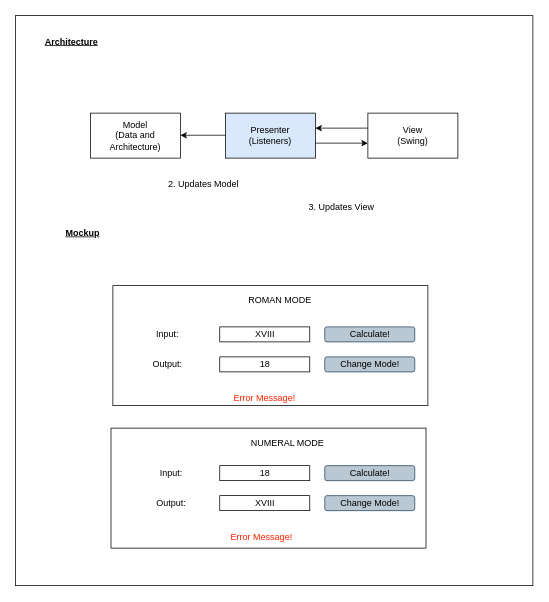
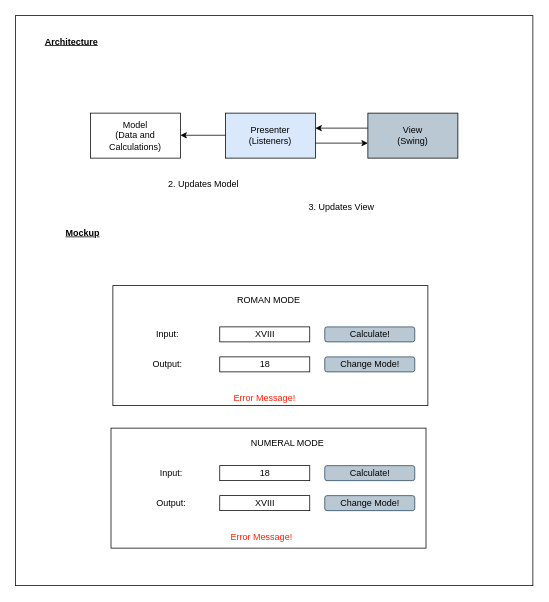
(135, 135) -> (135, 135)
(413, 135) -> (413, 135)
(280, 300) -> (269, 300)
